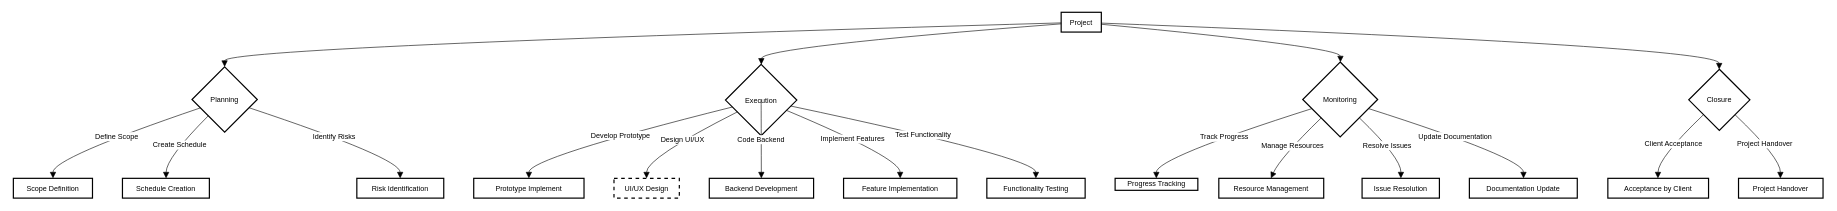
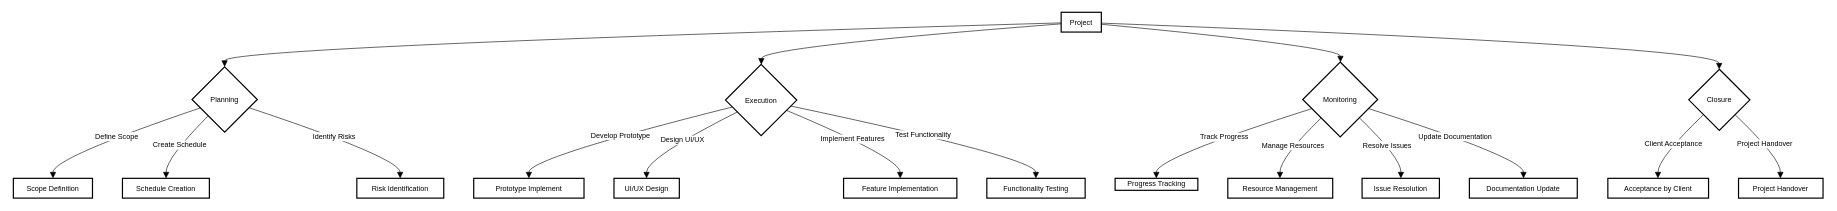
(761, 138) -> none
(646, 188) -> (646, 188)
(761, 188) -> none
(1271, 188) -> (1280, 188)
